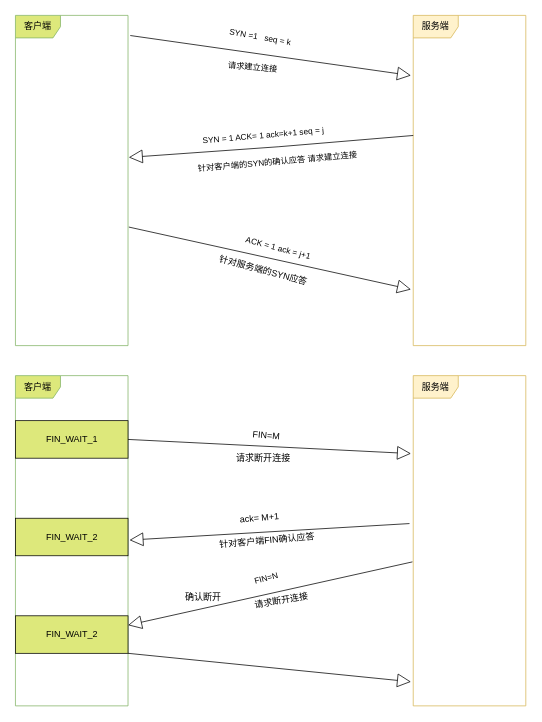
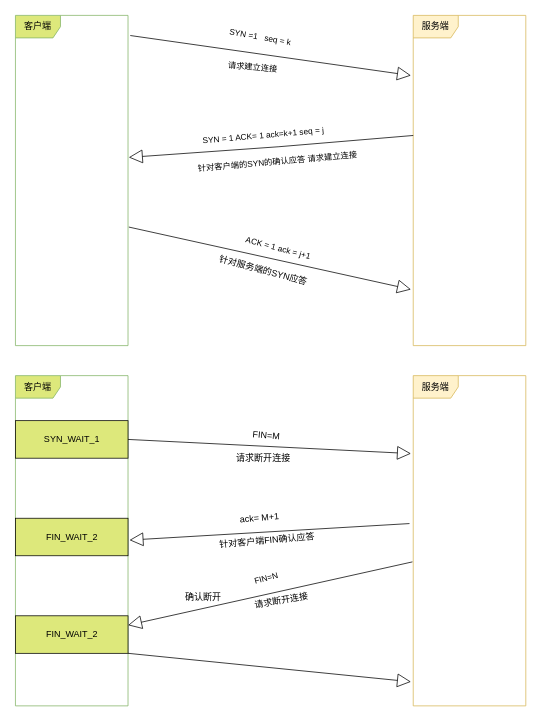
(72, 439) -> (72, 439)
